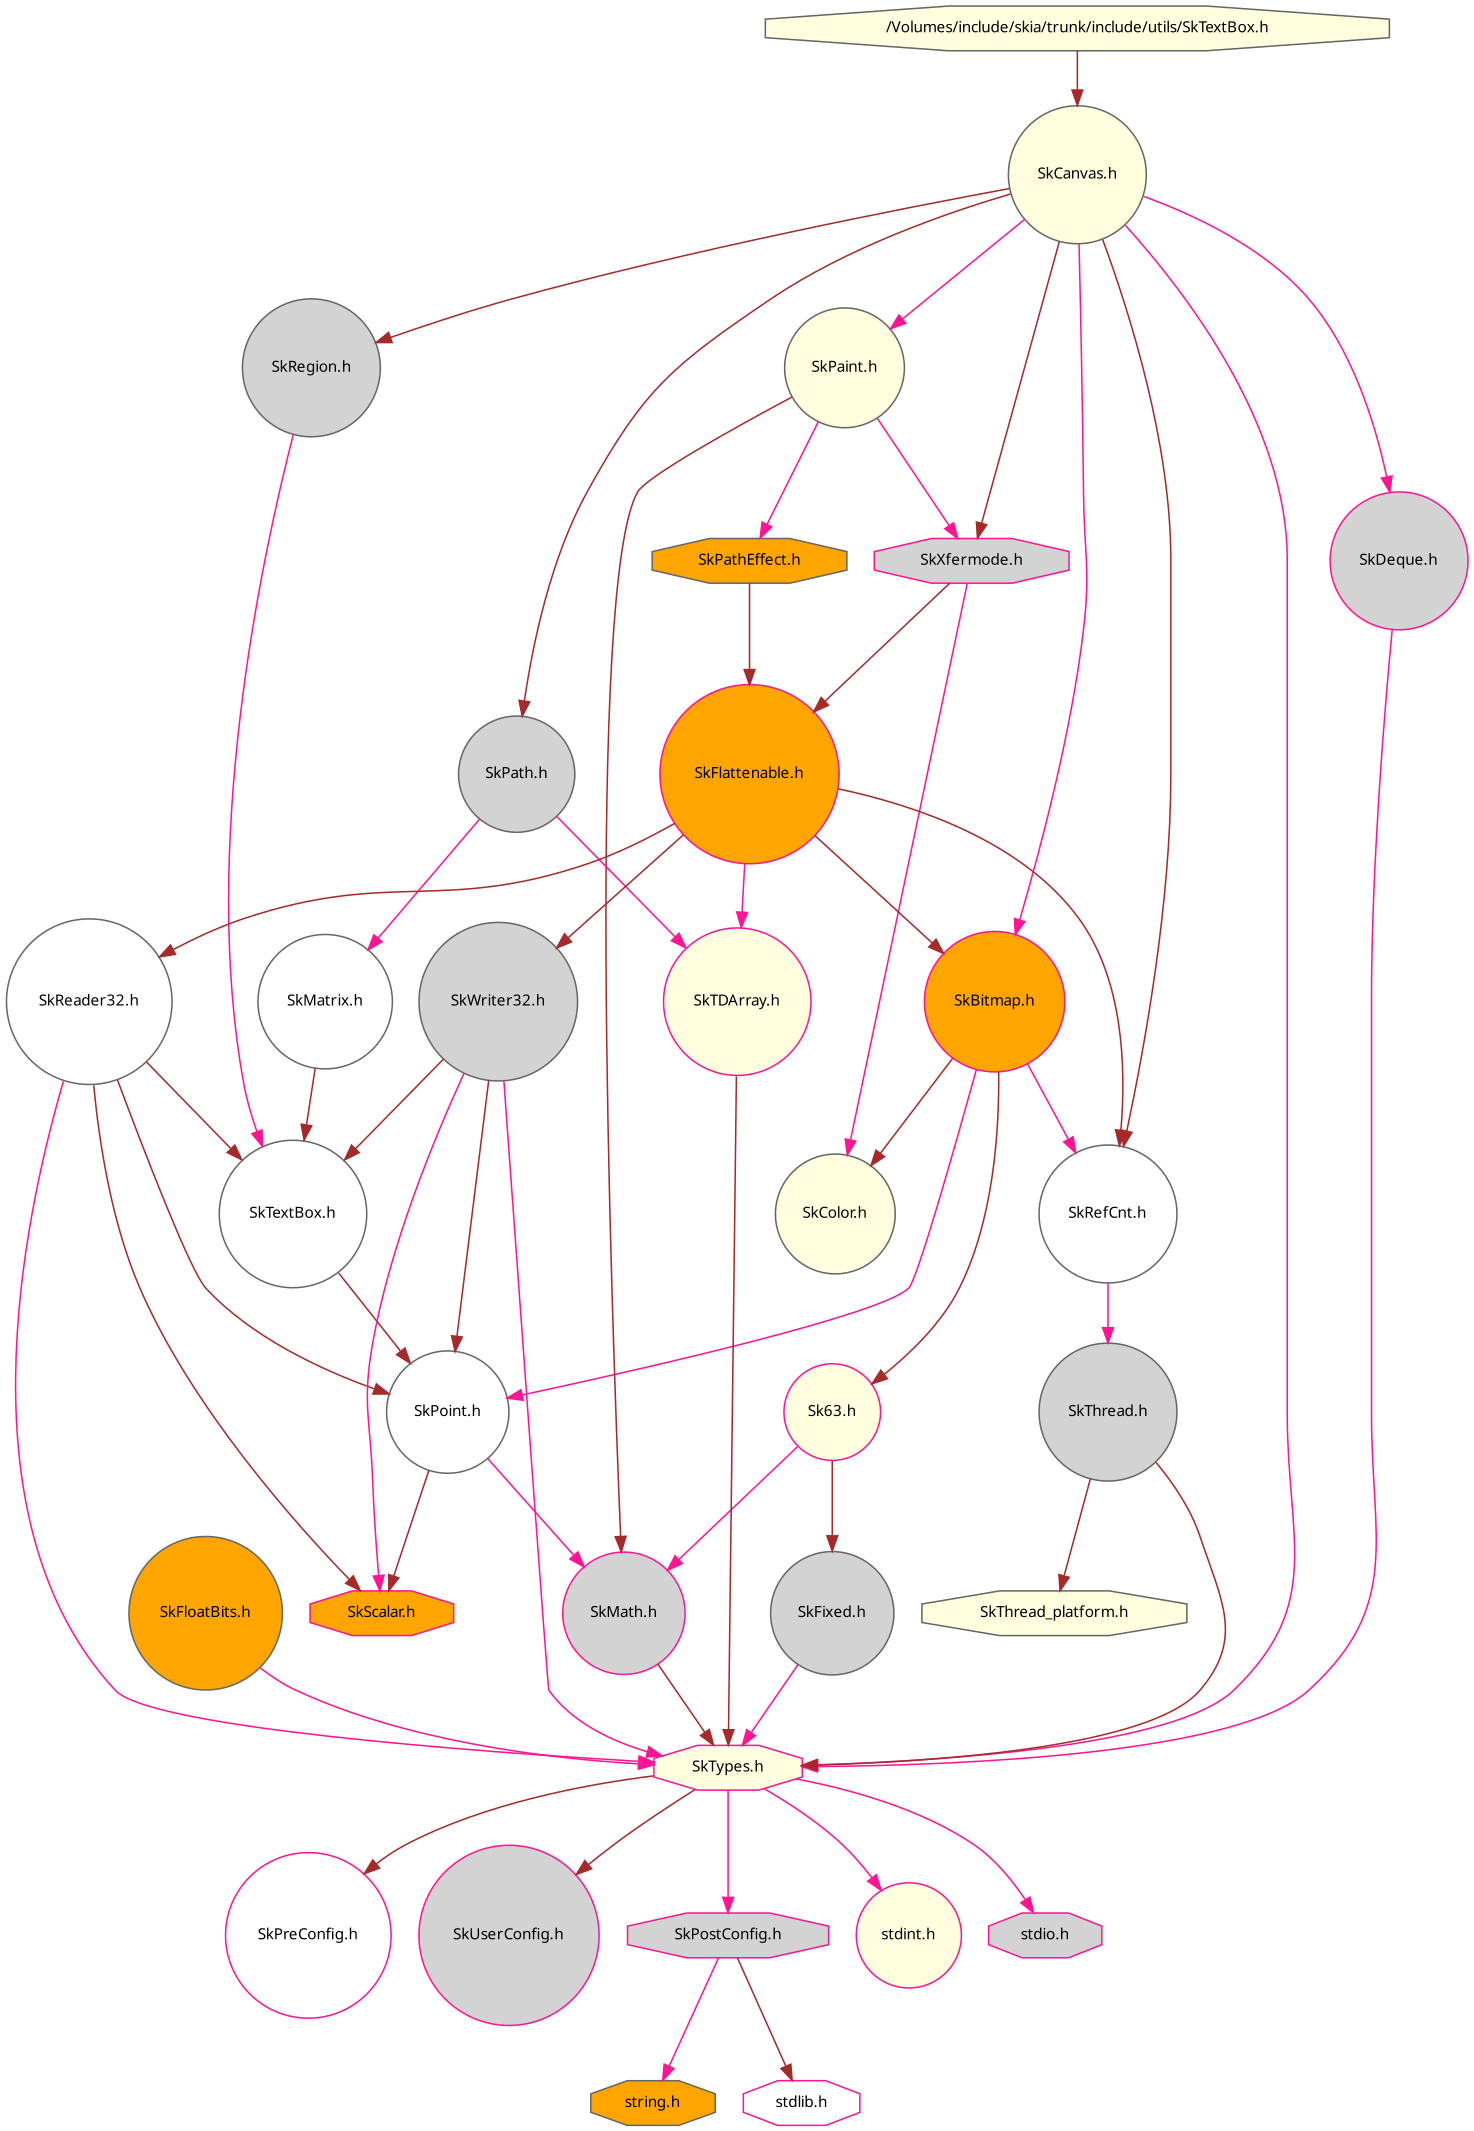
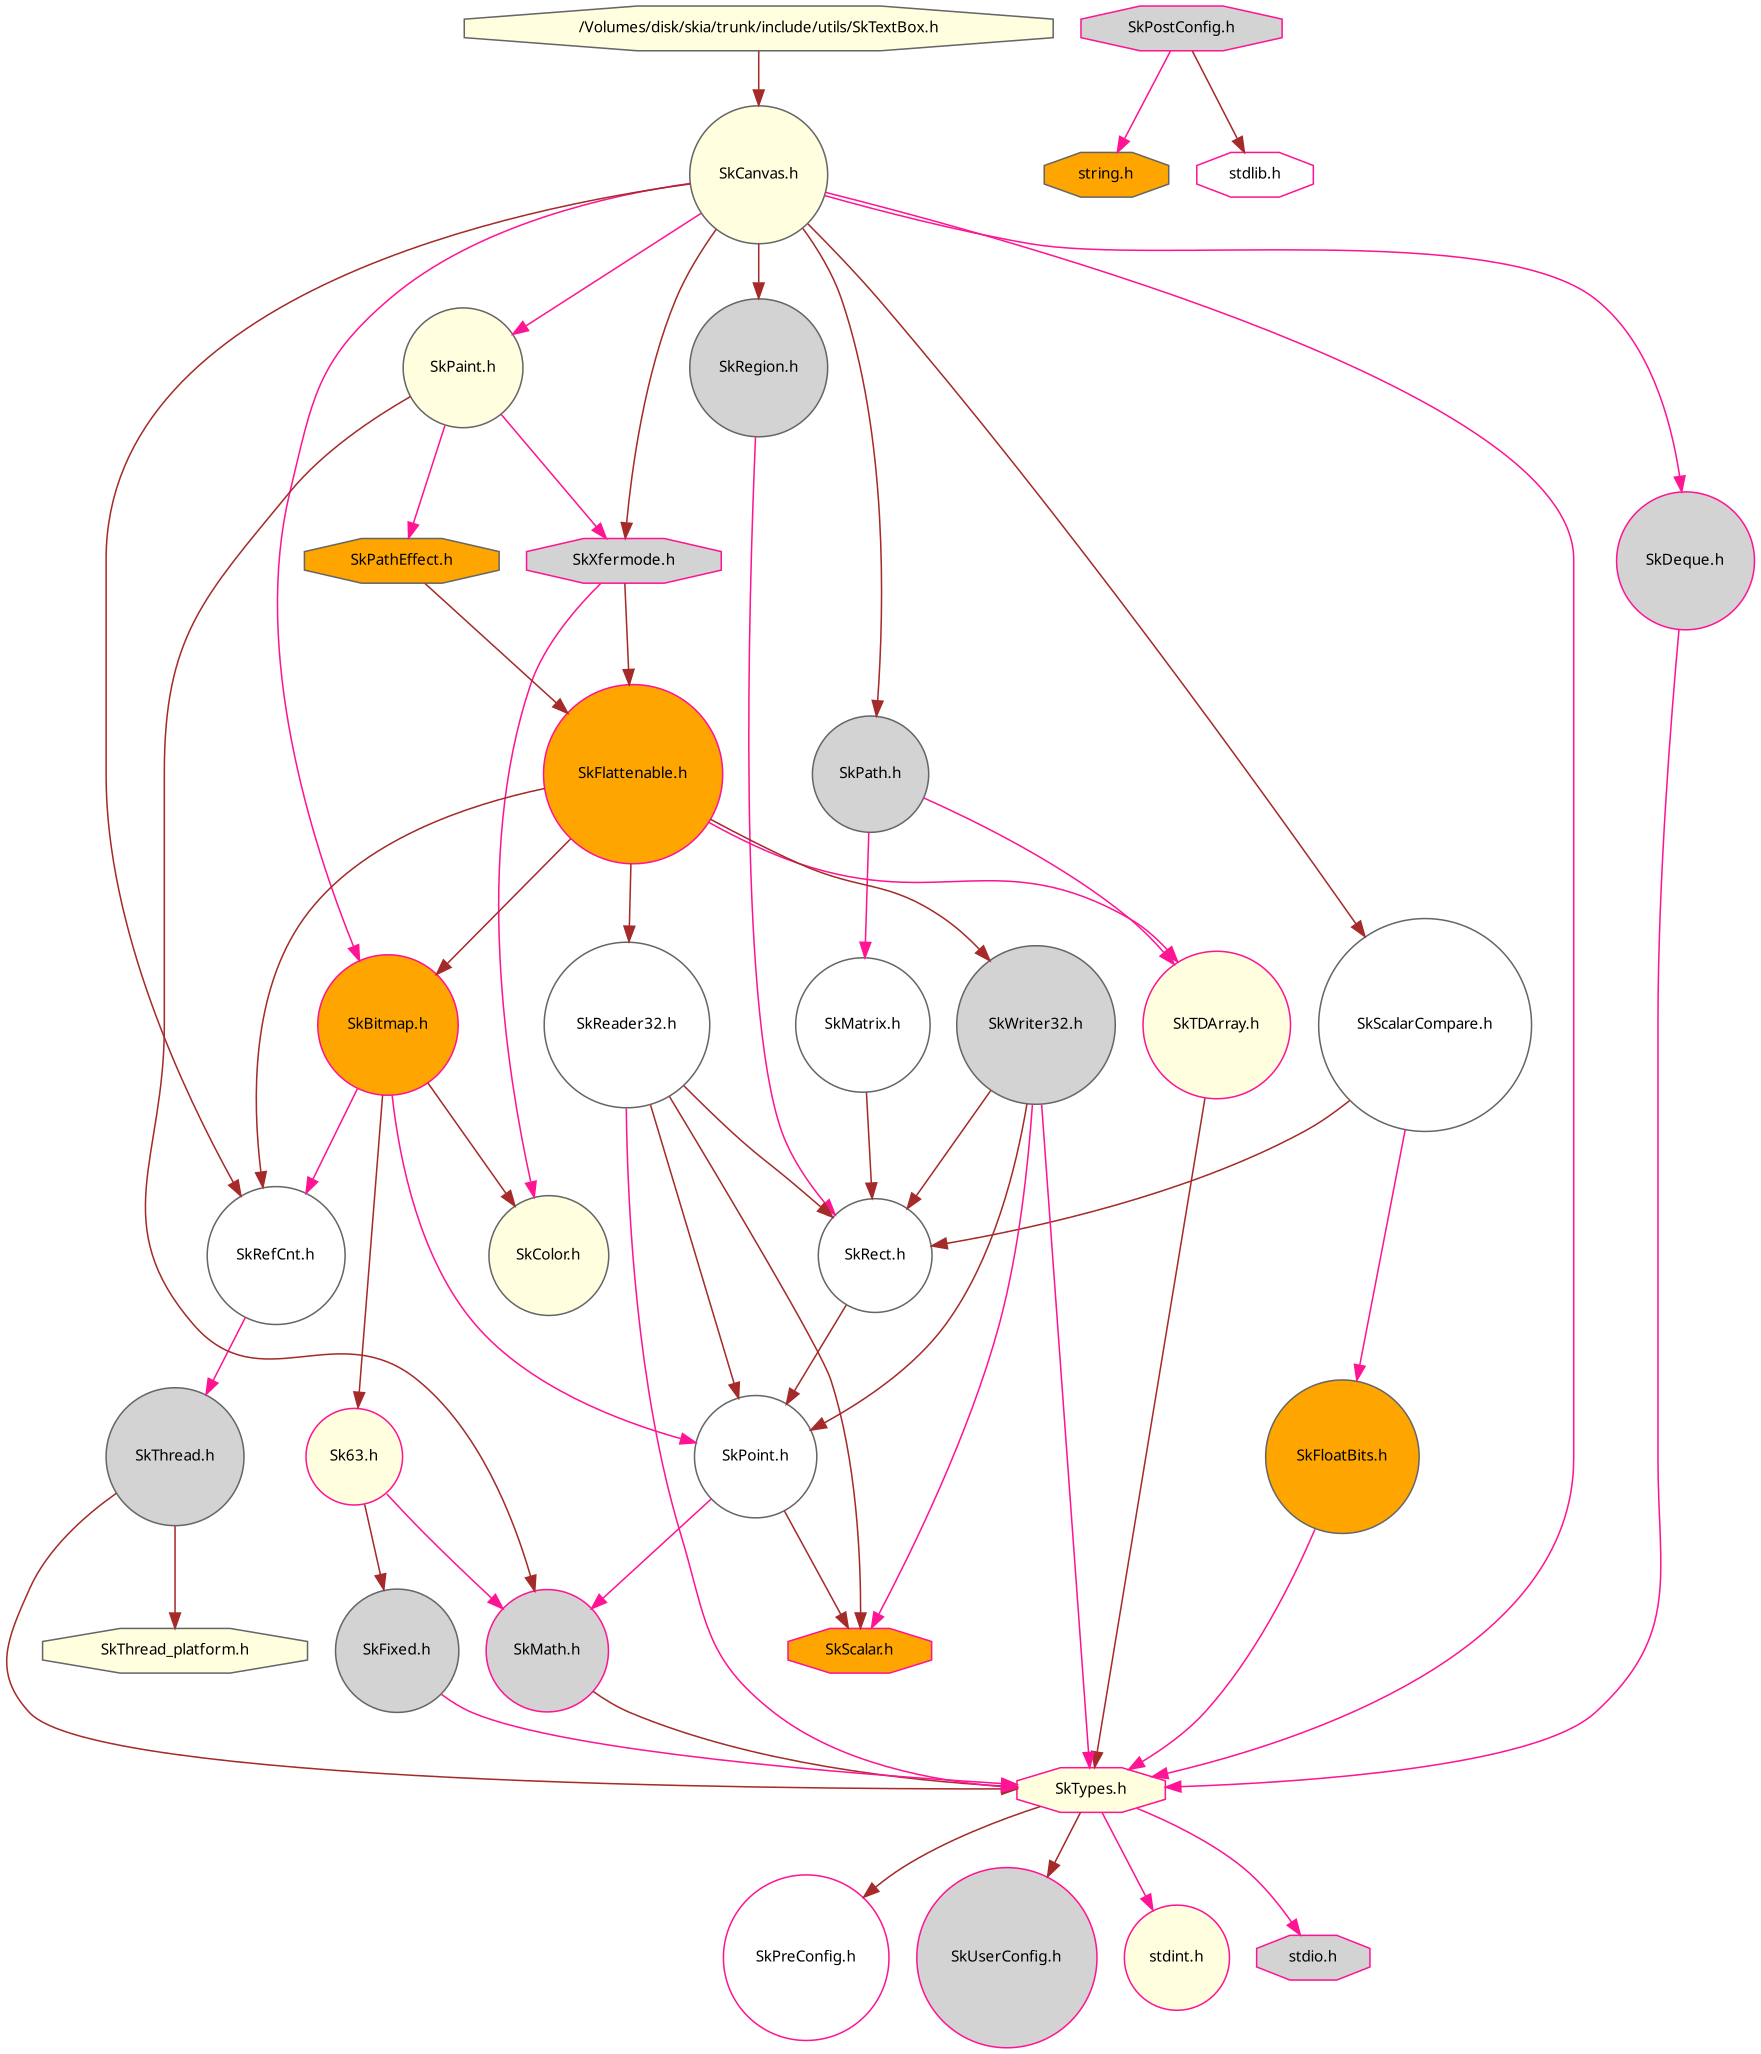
(1077, 28) -> (759, 28)
none -> (1425, 1025)
(293, 1214) -> (875, 1256)
(728, 1843) -> none
